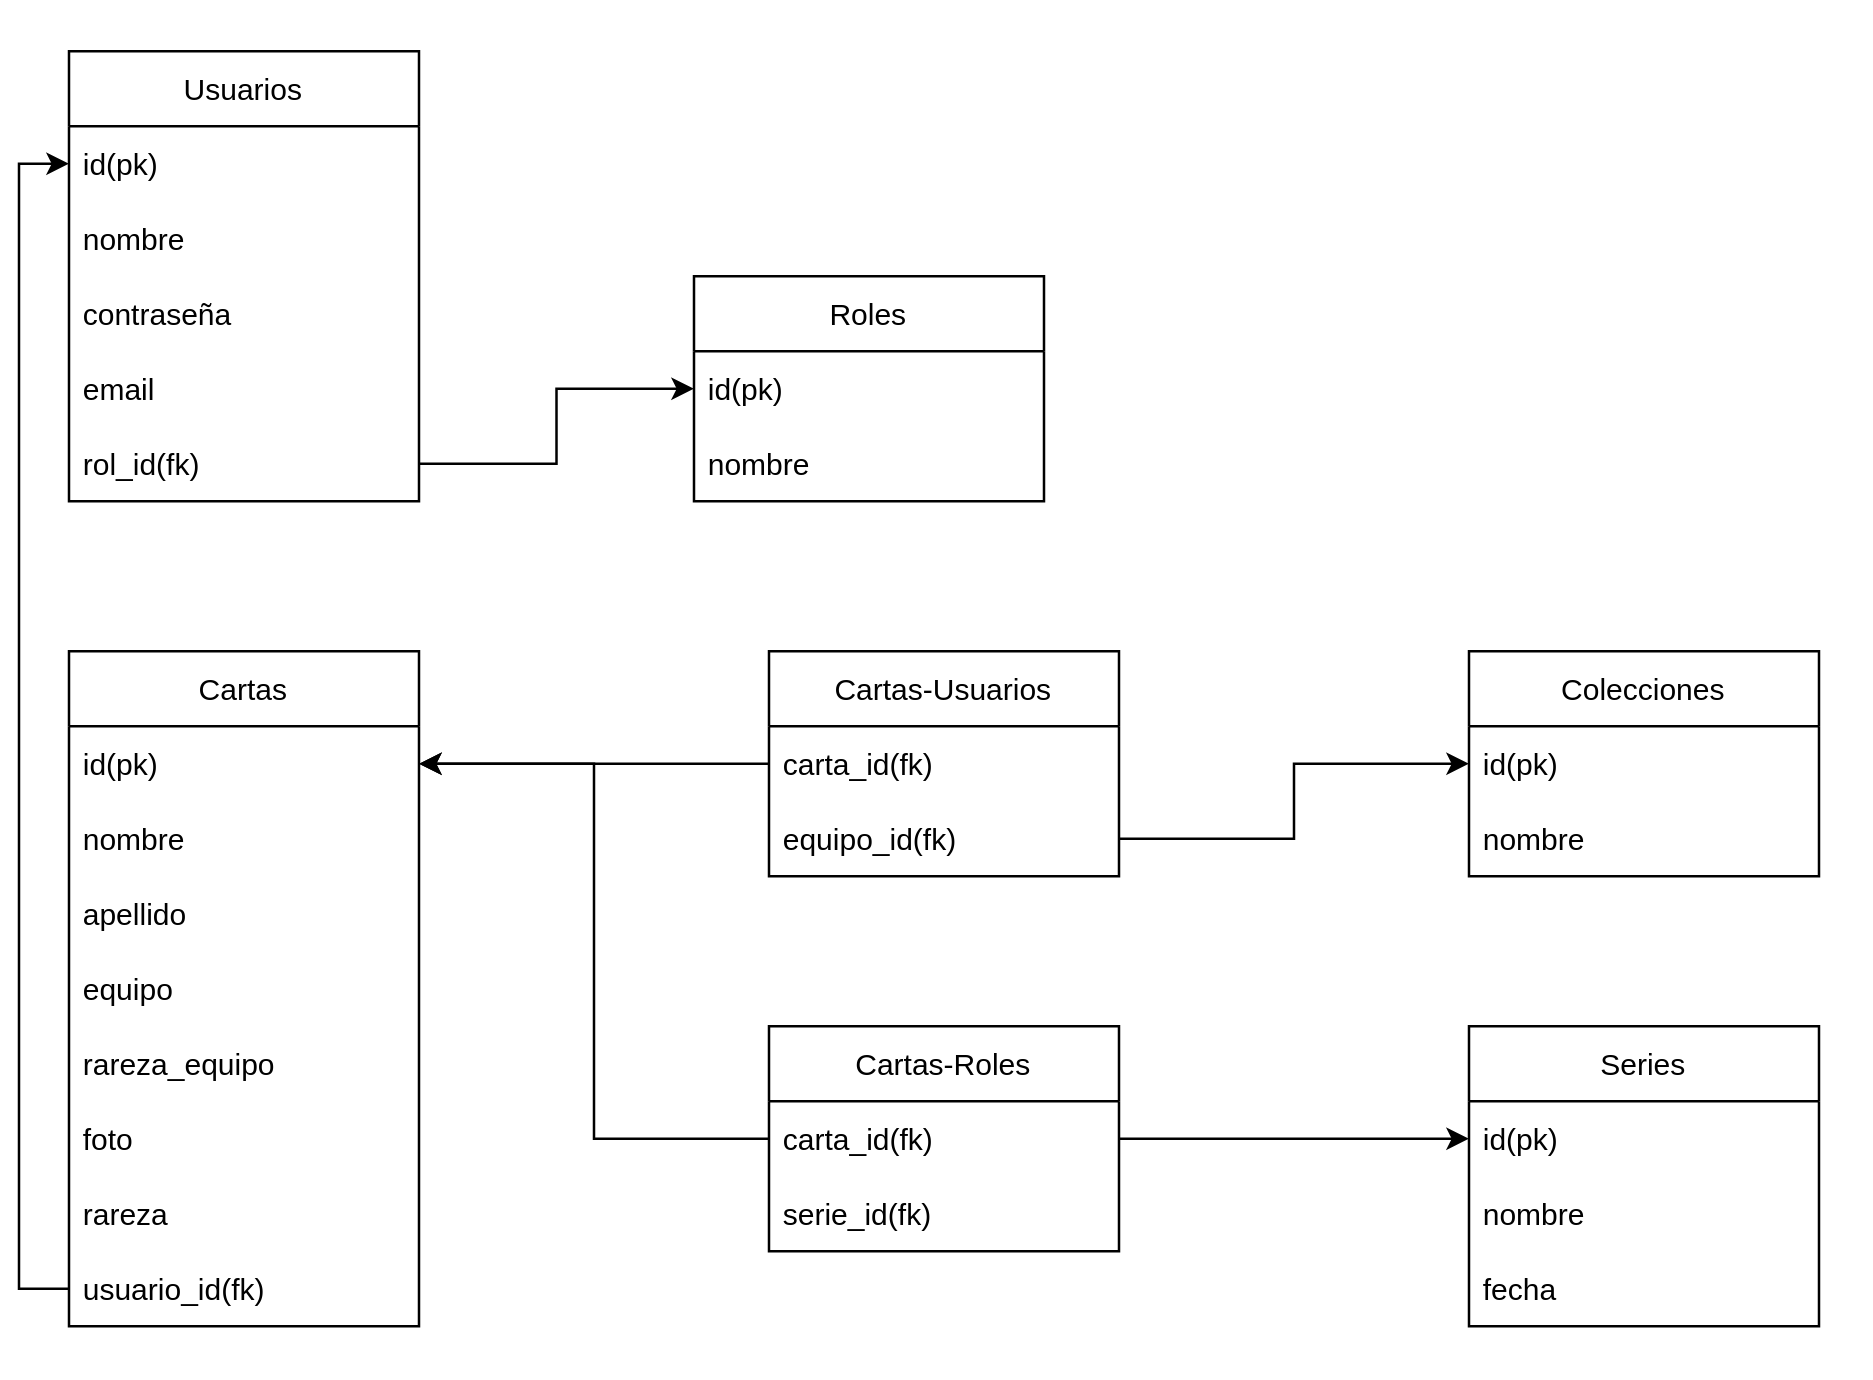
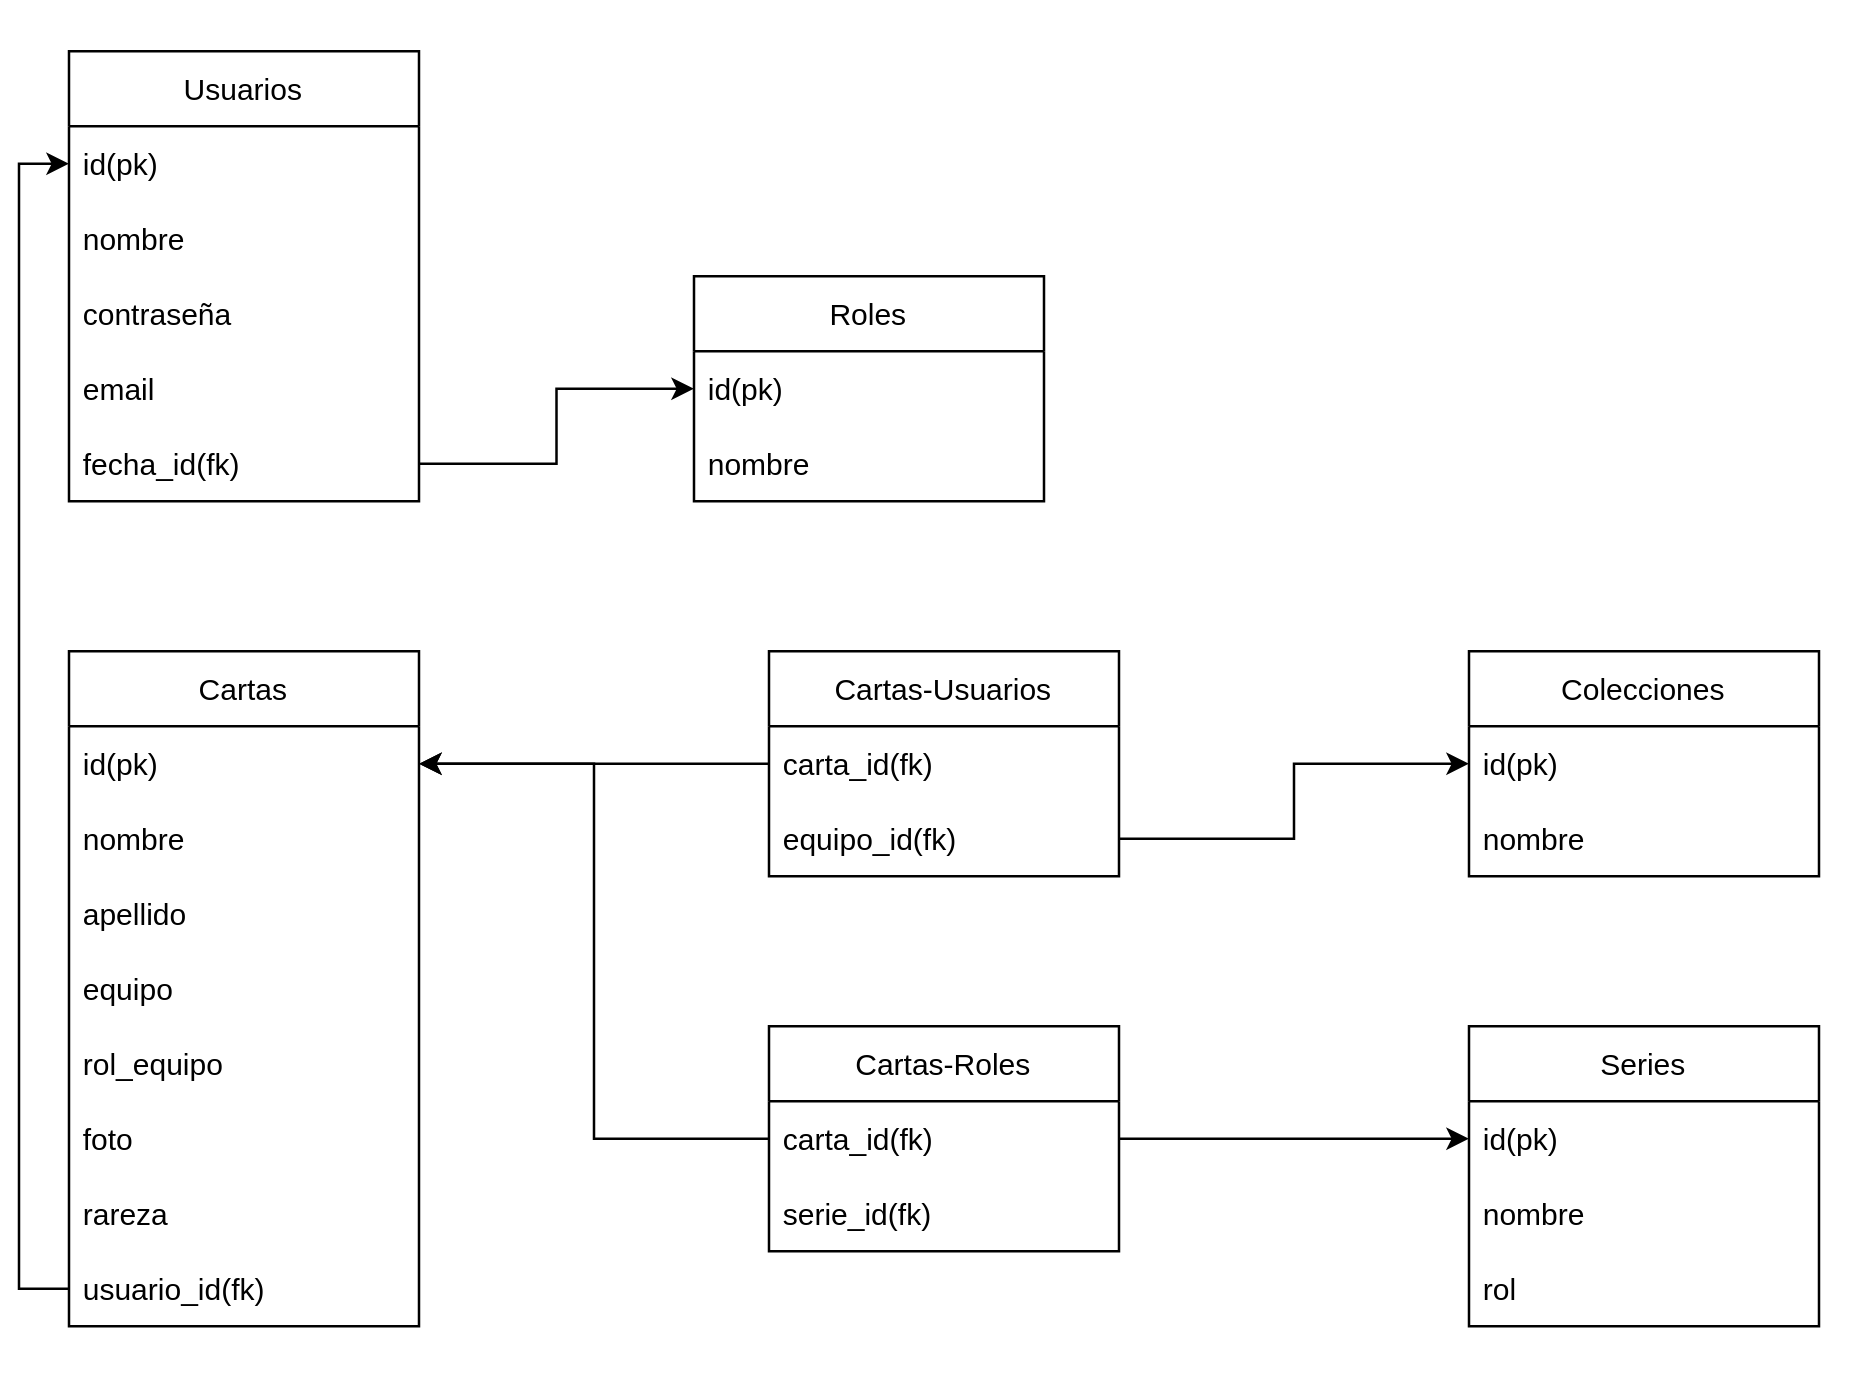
(159, 465) -> (179, 465)
(188, 1065) -> (159, 1065)
(1525, 1290) -> (1504, 1290)
